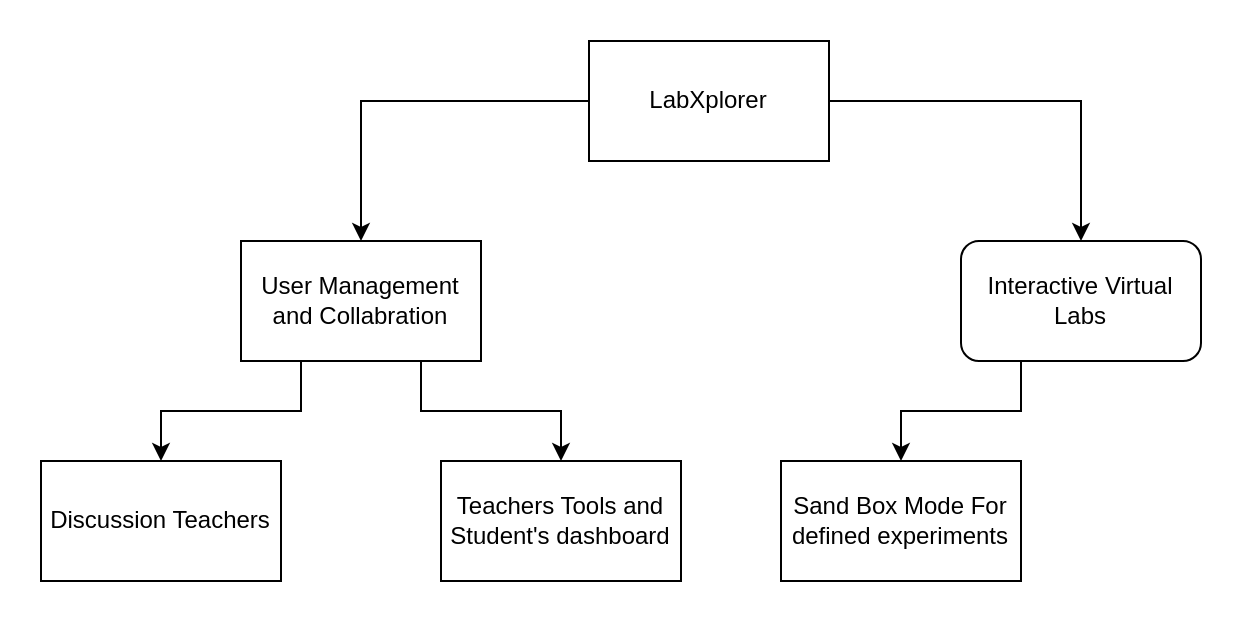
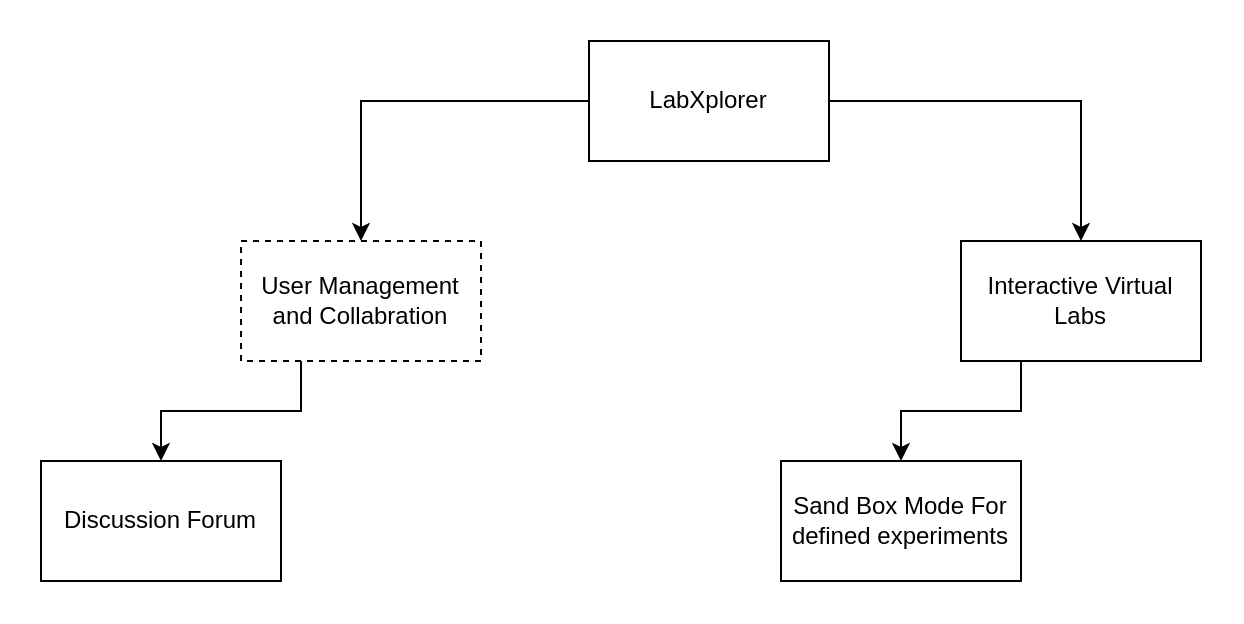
(361, 301) -> (361, 301)
(1081, 301) -> (1081, 301)
(484, 411) -> none
(161, 521) -> (161, 521)
(561, 521) -> none
